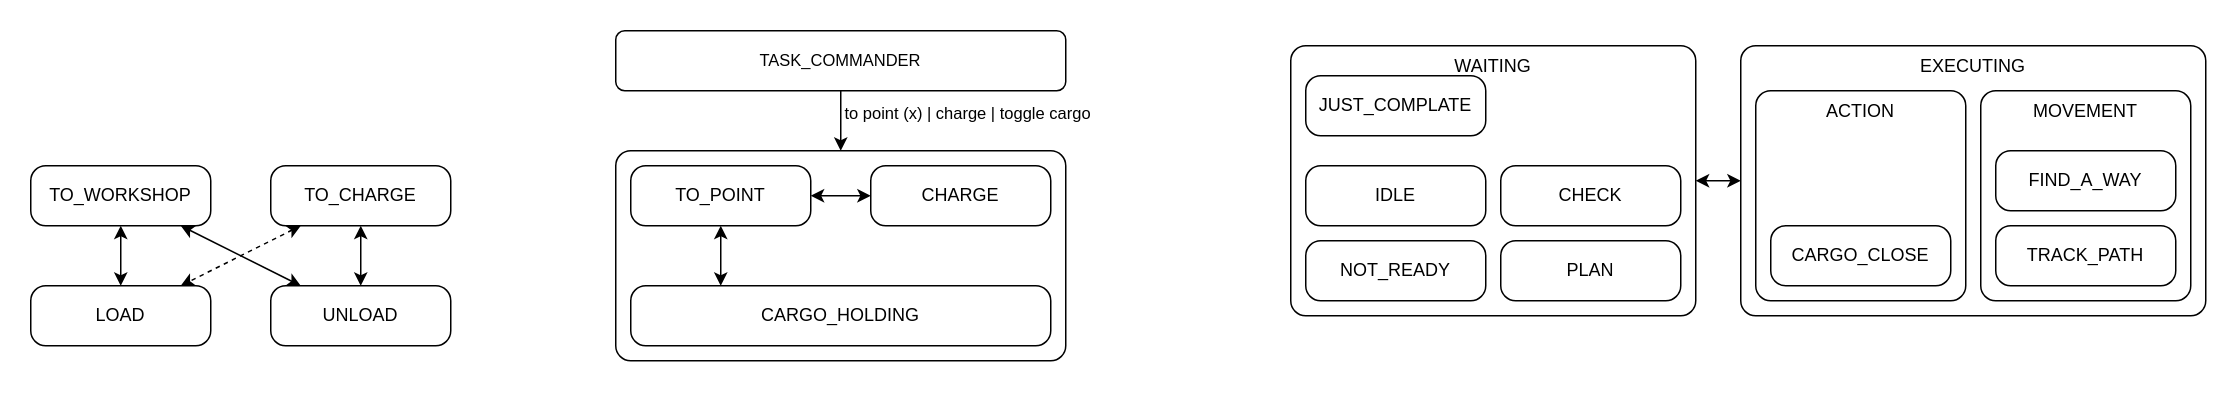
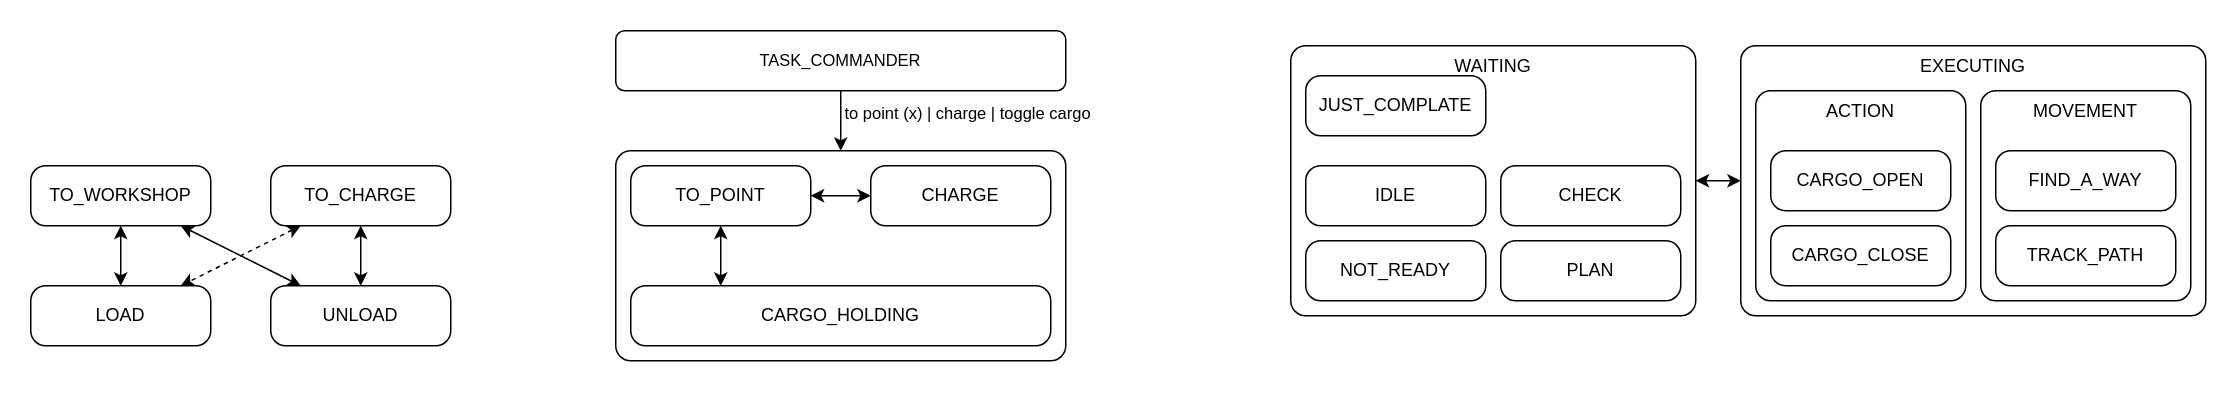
none -> (1861, 181)
